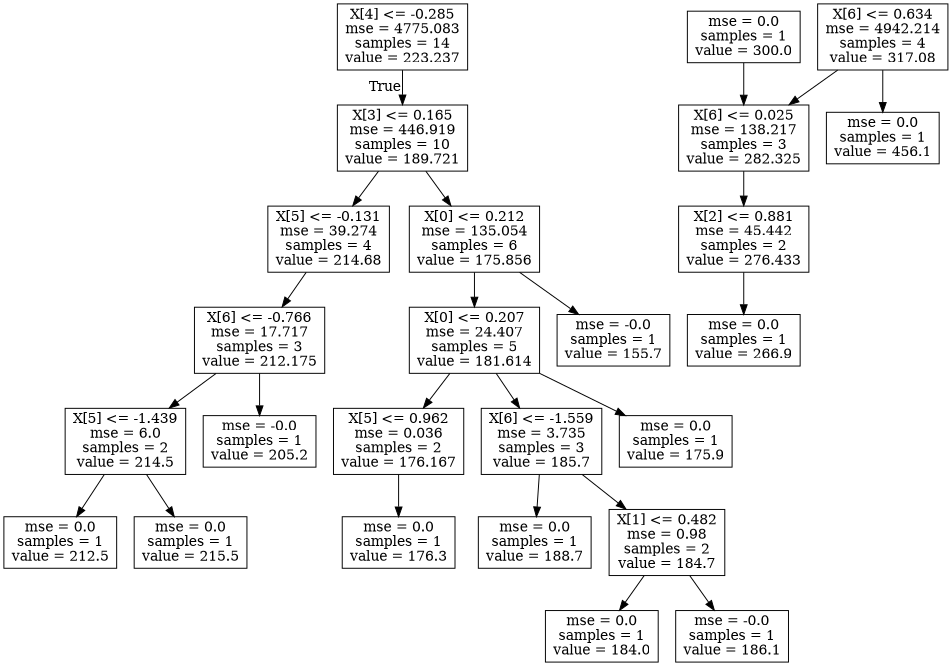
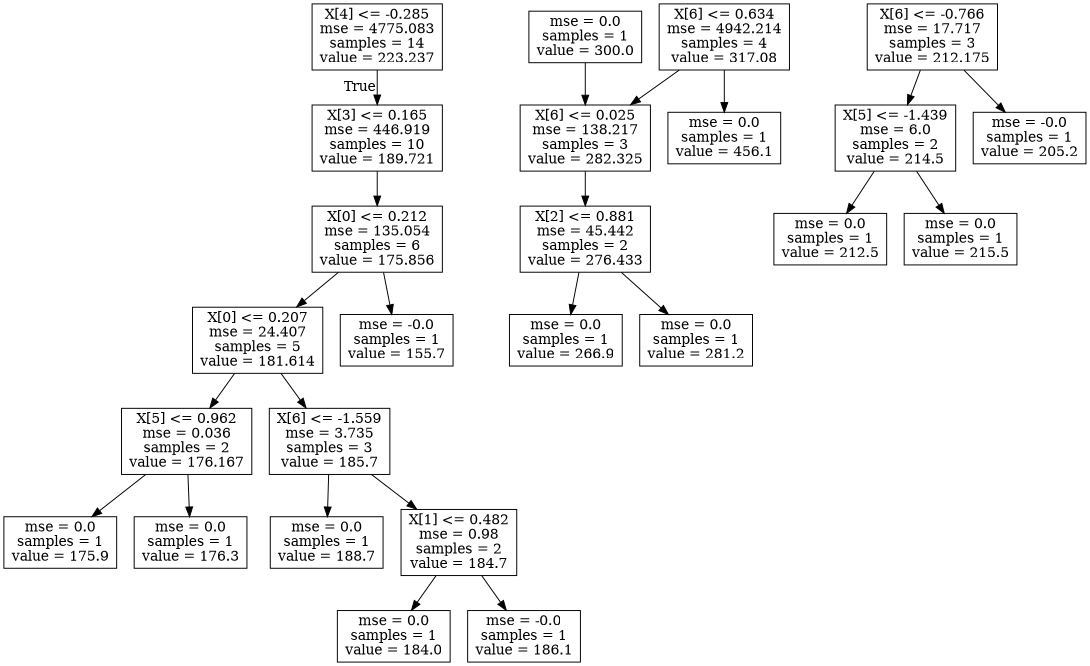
(329, 239) -> none
none -> (696, 340)
(578, 392) -> (123, 493)
